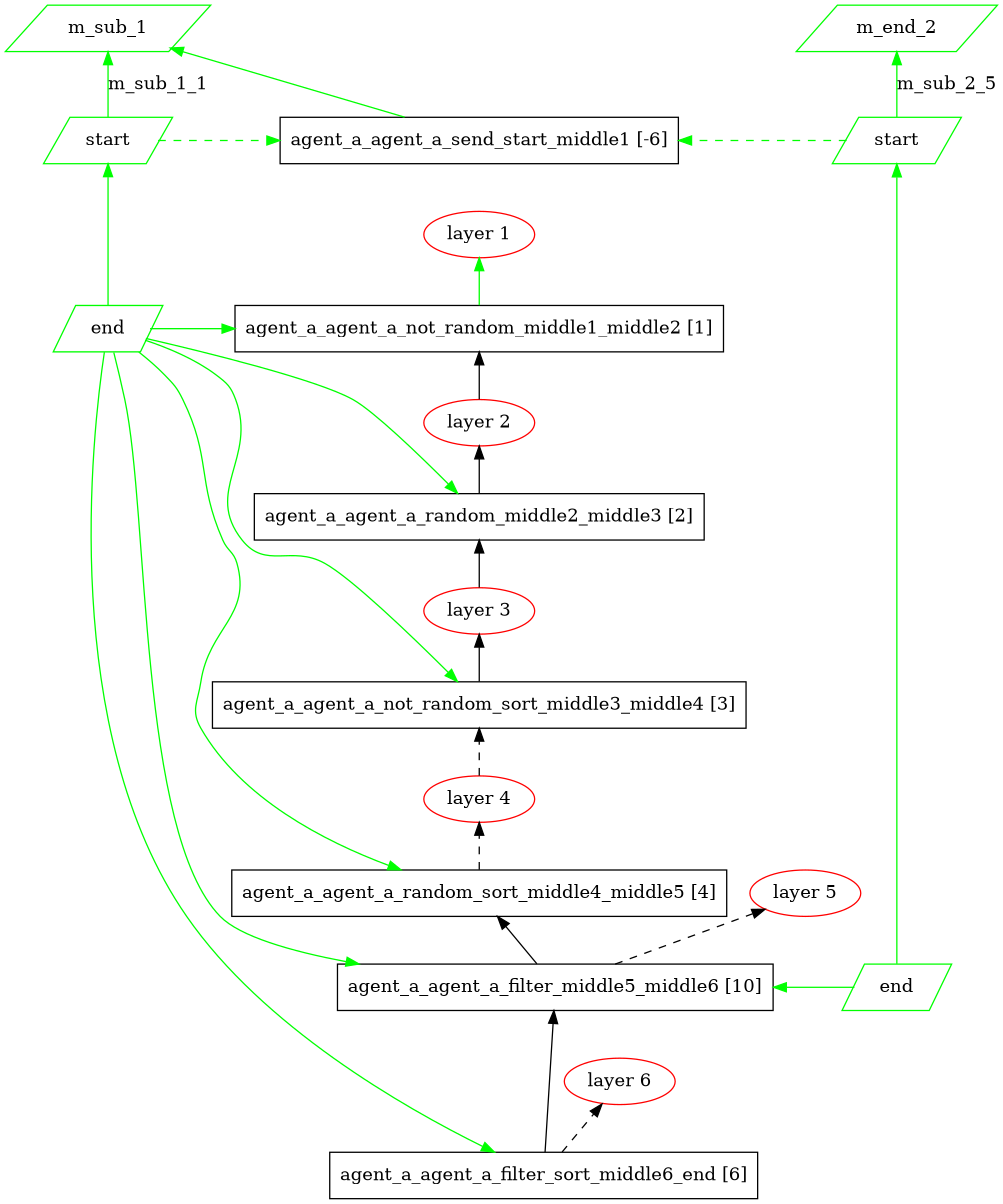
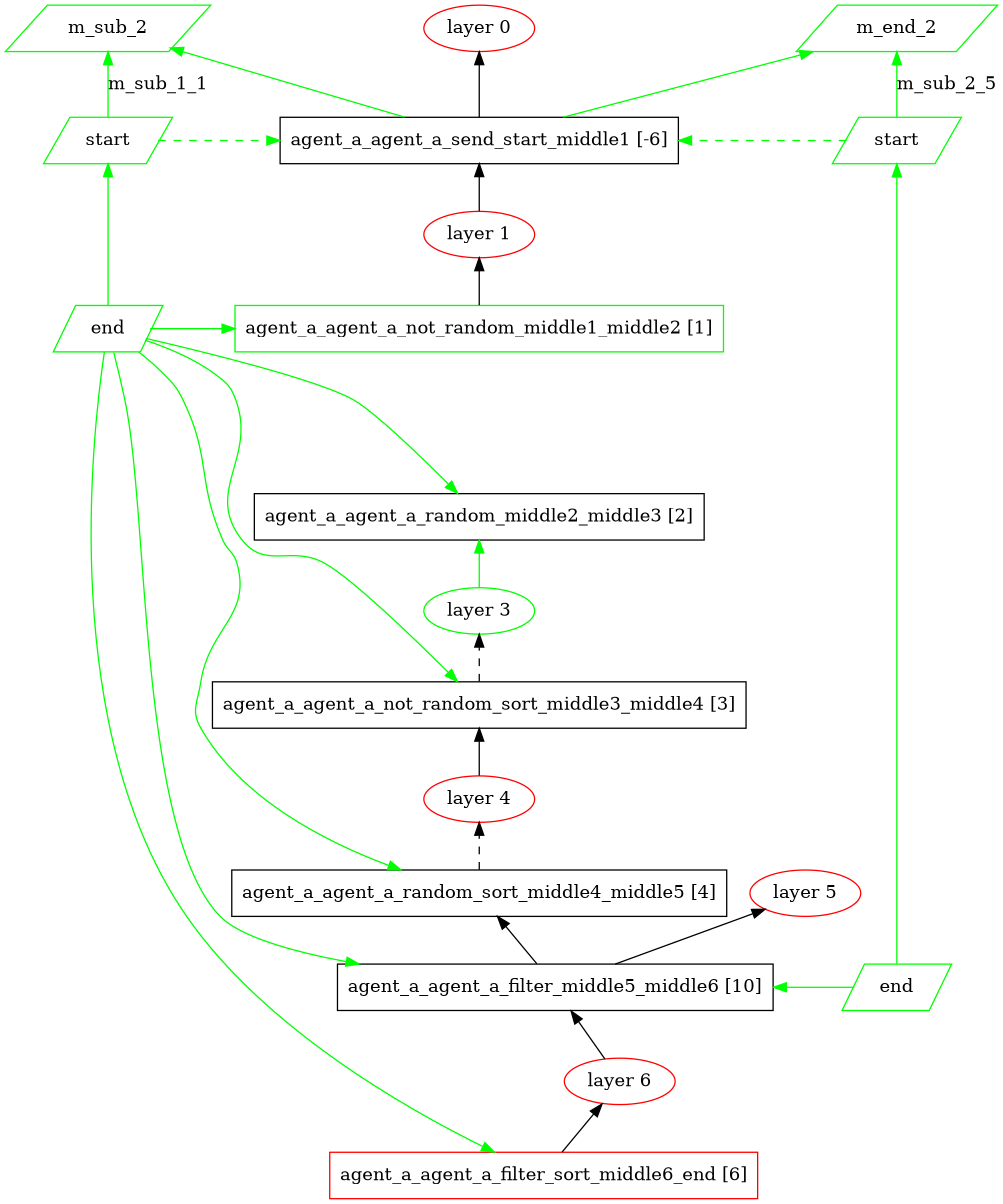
(108, 28) -> (108, 28)
none -> (479, 28)
none -> (682, 86)
none -> (479, 194)
(479, 288) -> (479, 288)
(479, 329) -> (479, 329)
(479, 423) -> none
(479, 570) -> (479, 570)
(479, 611) -> (479, 611)
(479, 664) -> (479, 664)
(479, 758) -> (479, 758)
(684, 939) -> (684, 939)
(549, 1088) -> (592, 1040)
(578, 1133) -> (578, 1133)
(544, 1175) -> (544, 1175)
